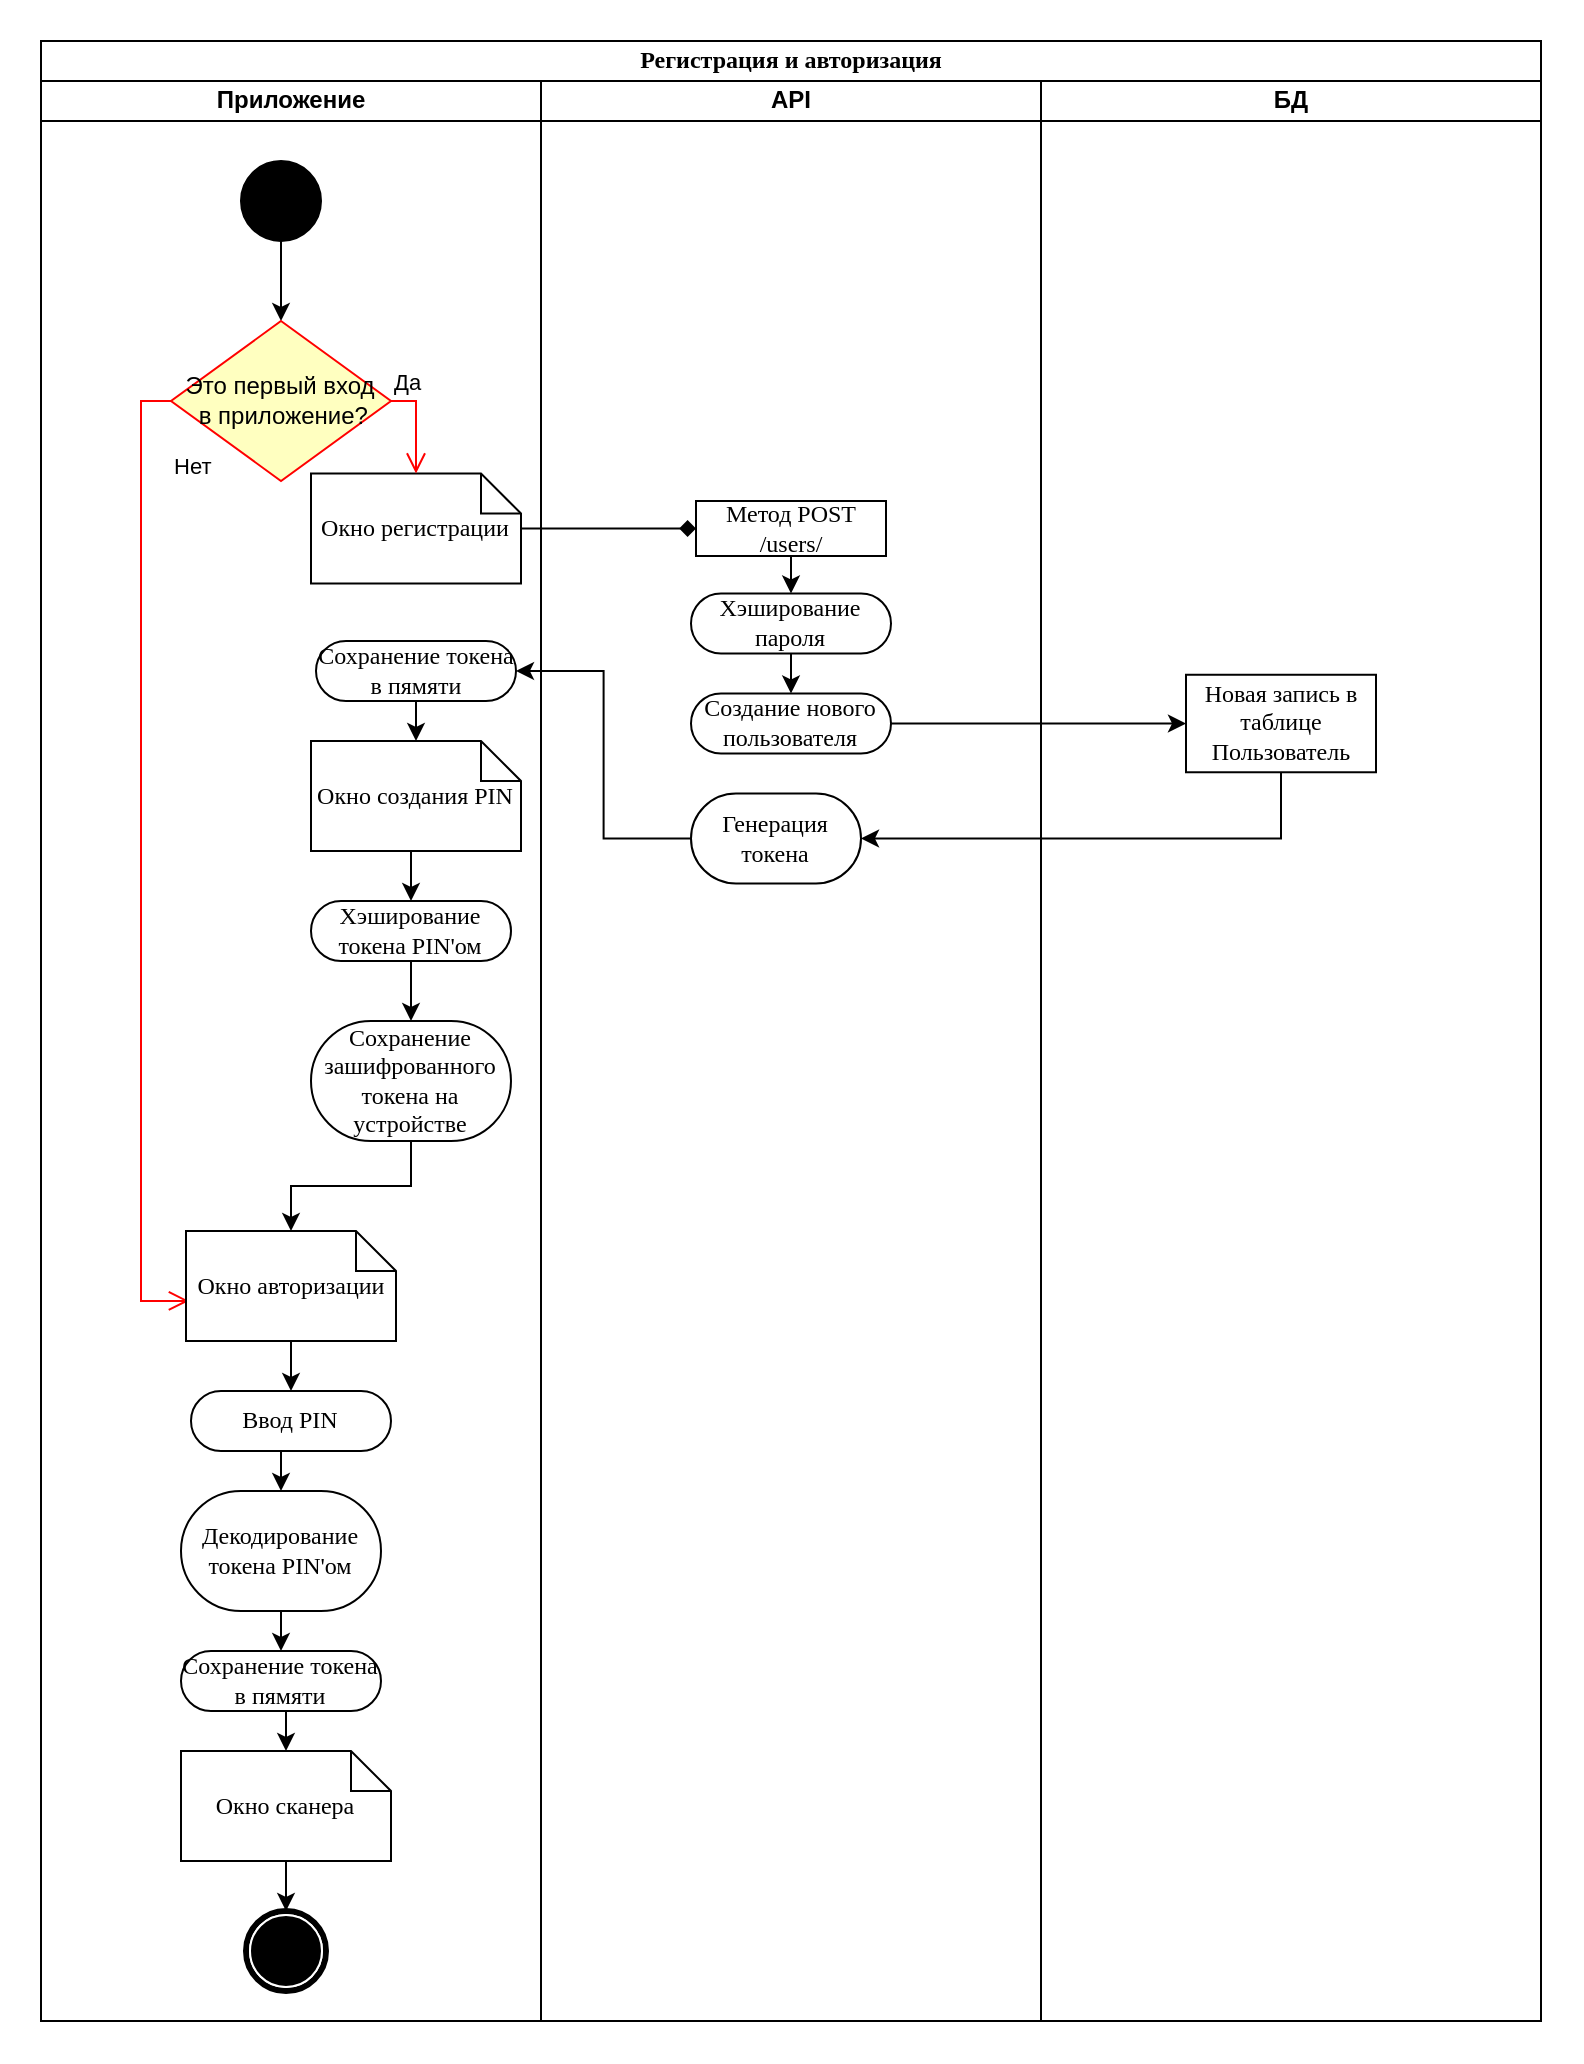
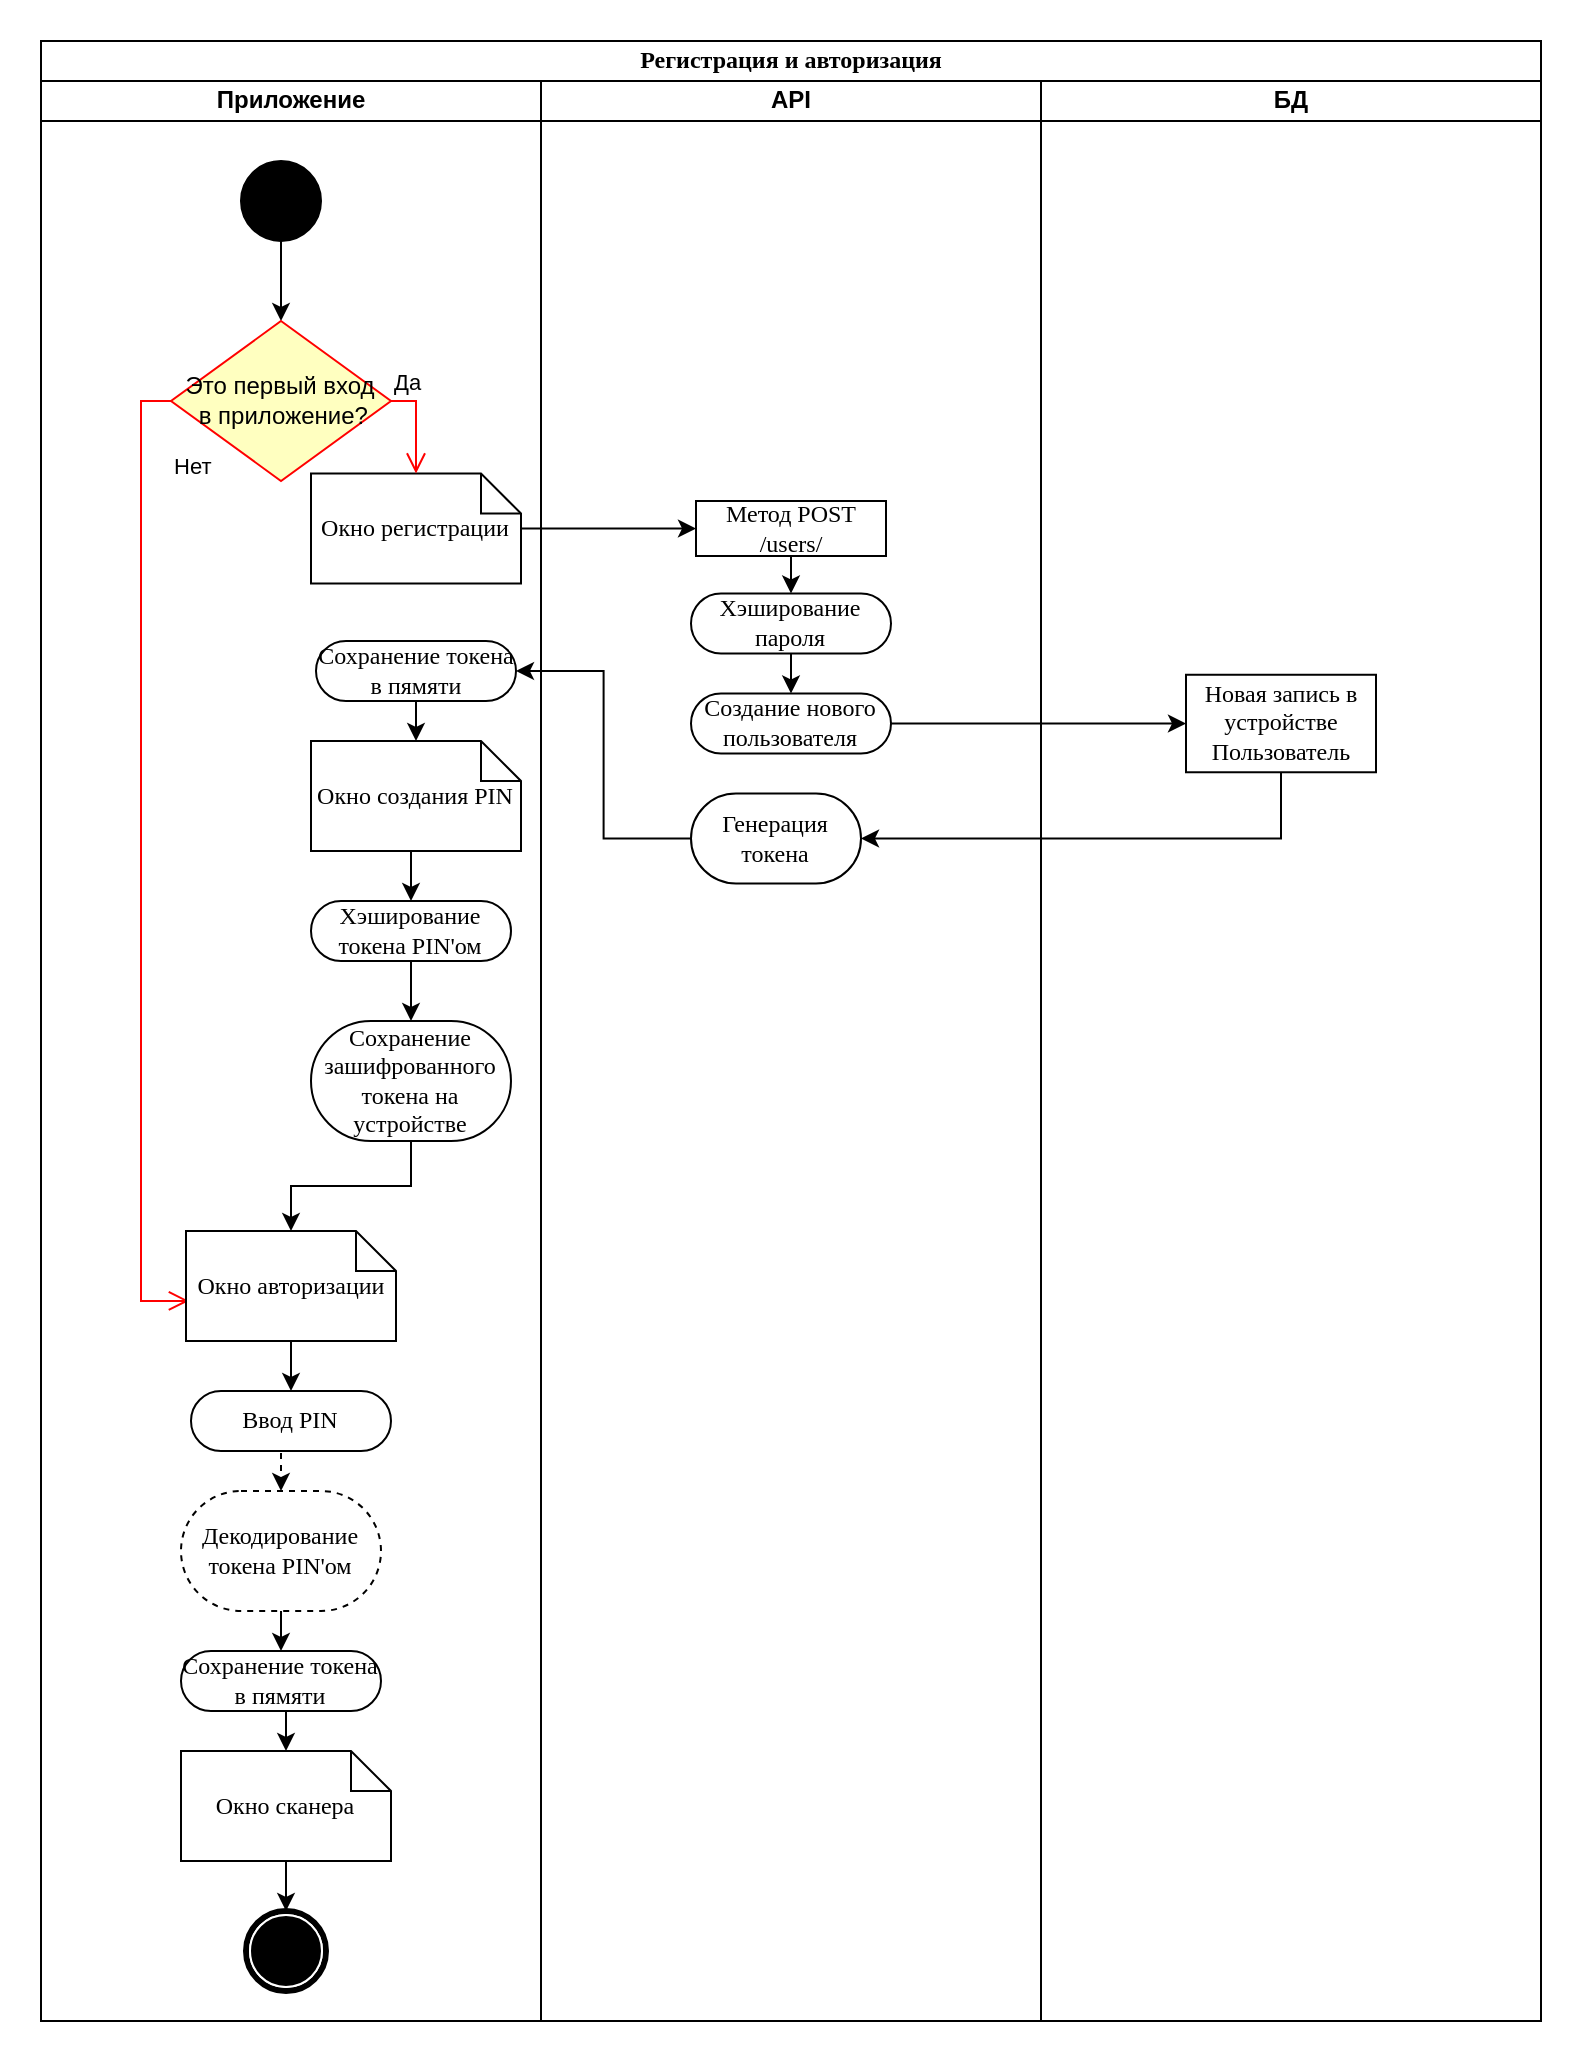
(679, 529) -> (680, 529)
(1282, 723) -> (1282, 723)
(281, 1463) -> (281, 1463)
(281, 1551) -> (281, 1551)
